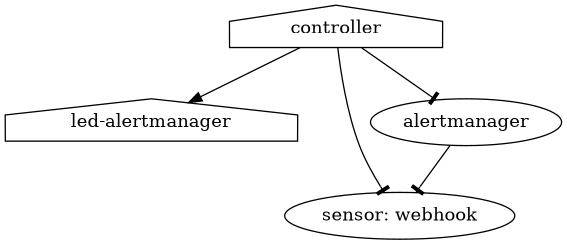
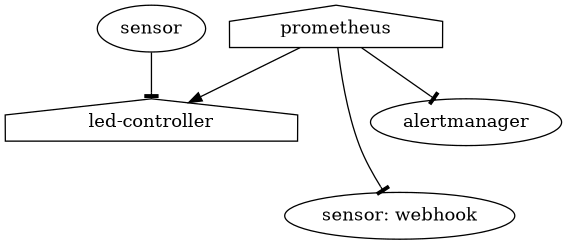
none -> (151, 29)
(336, 29) -> (336, 29)
(151, 122) -> (151, 122)
(435, 166) -> none
